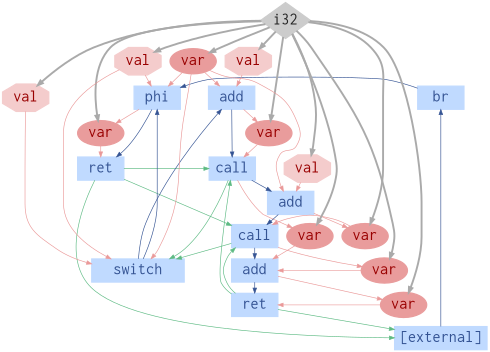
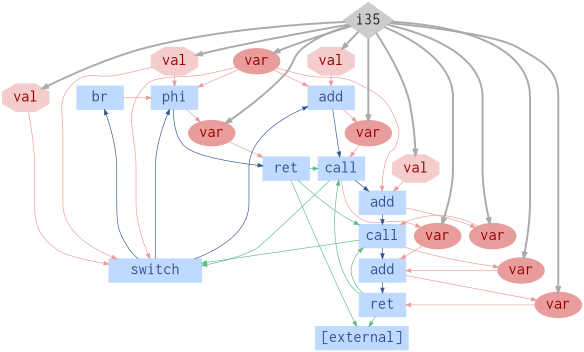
(286, 21) -> (368, 21)
(302, 77) -> (132, 98)
(441, 221) -> (117, 189)
